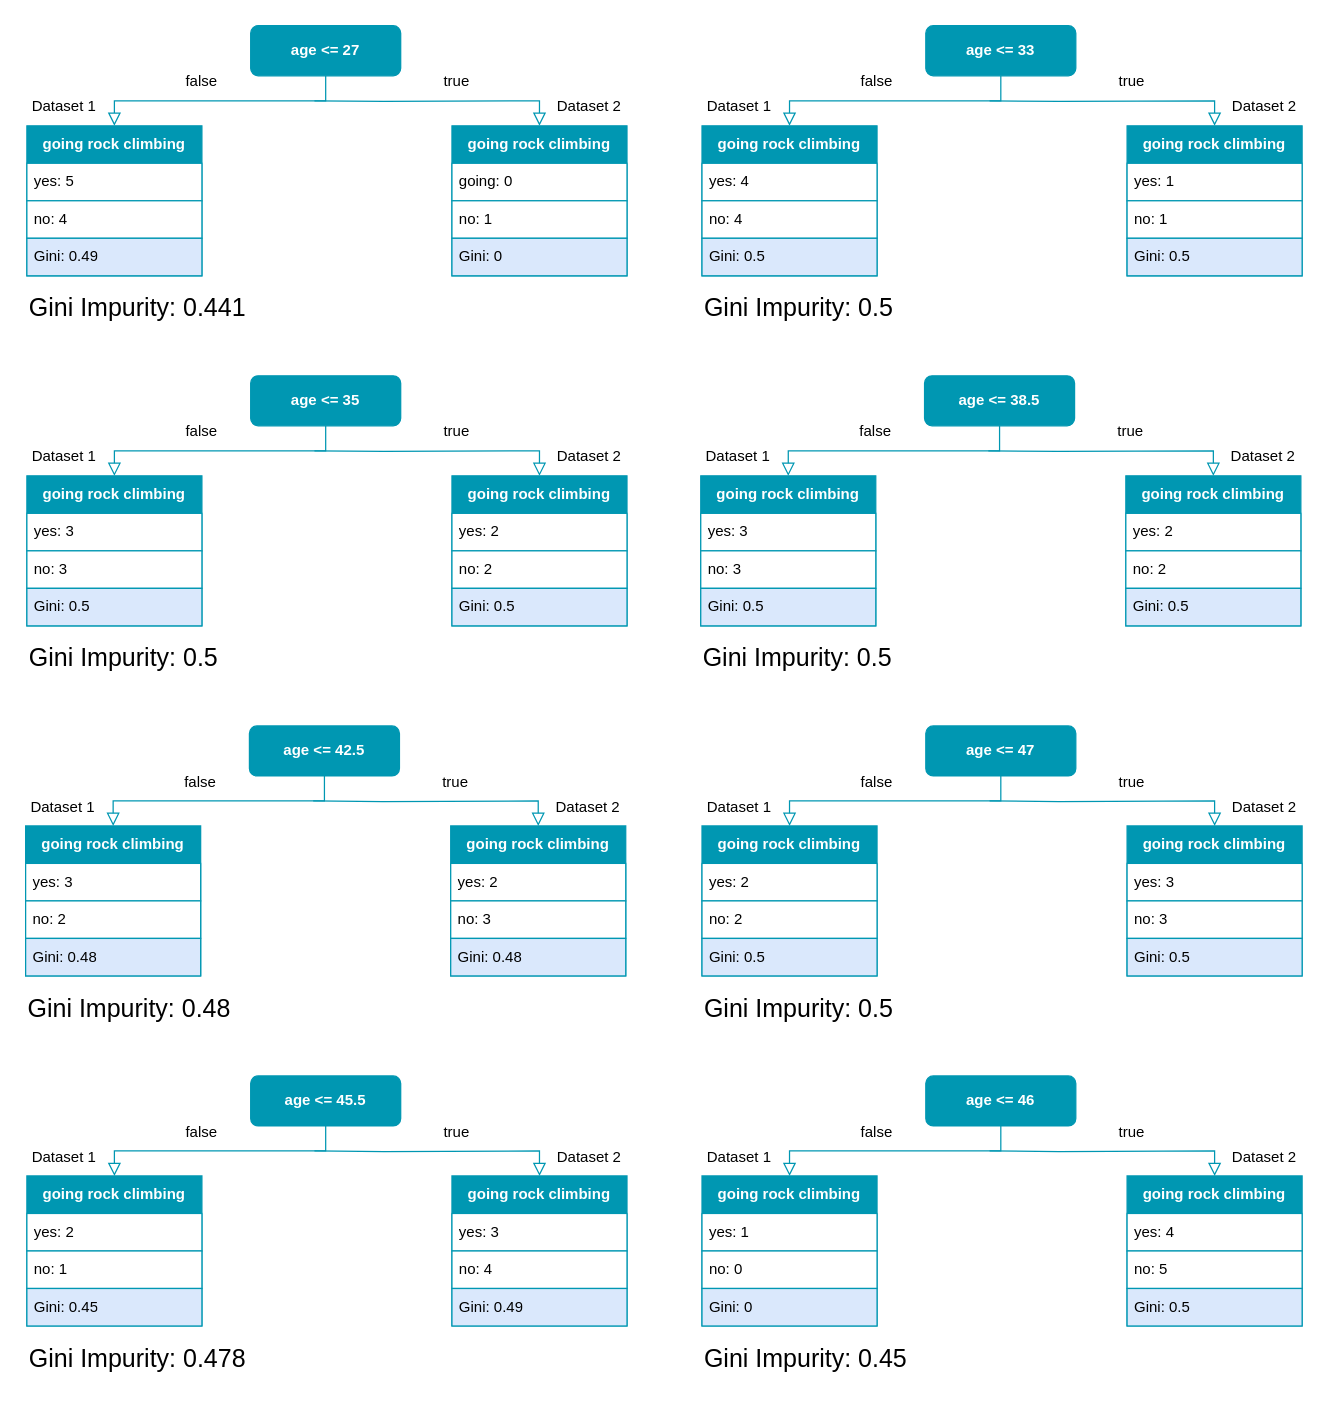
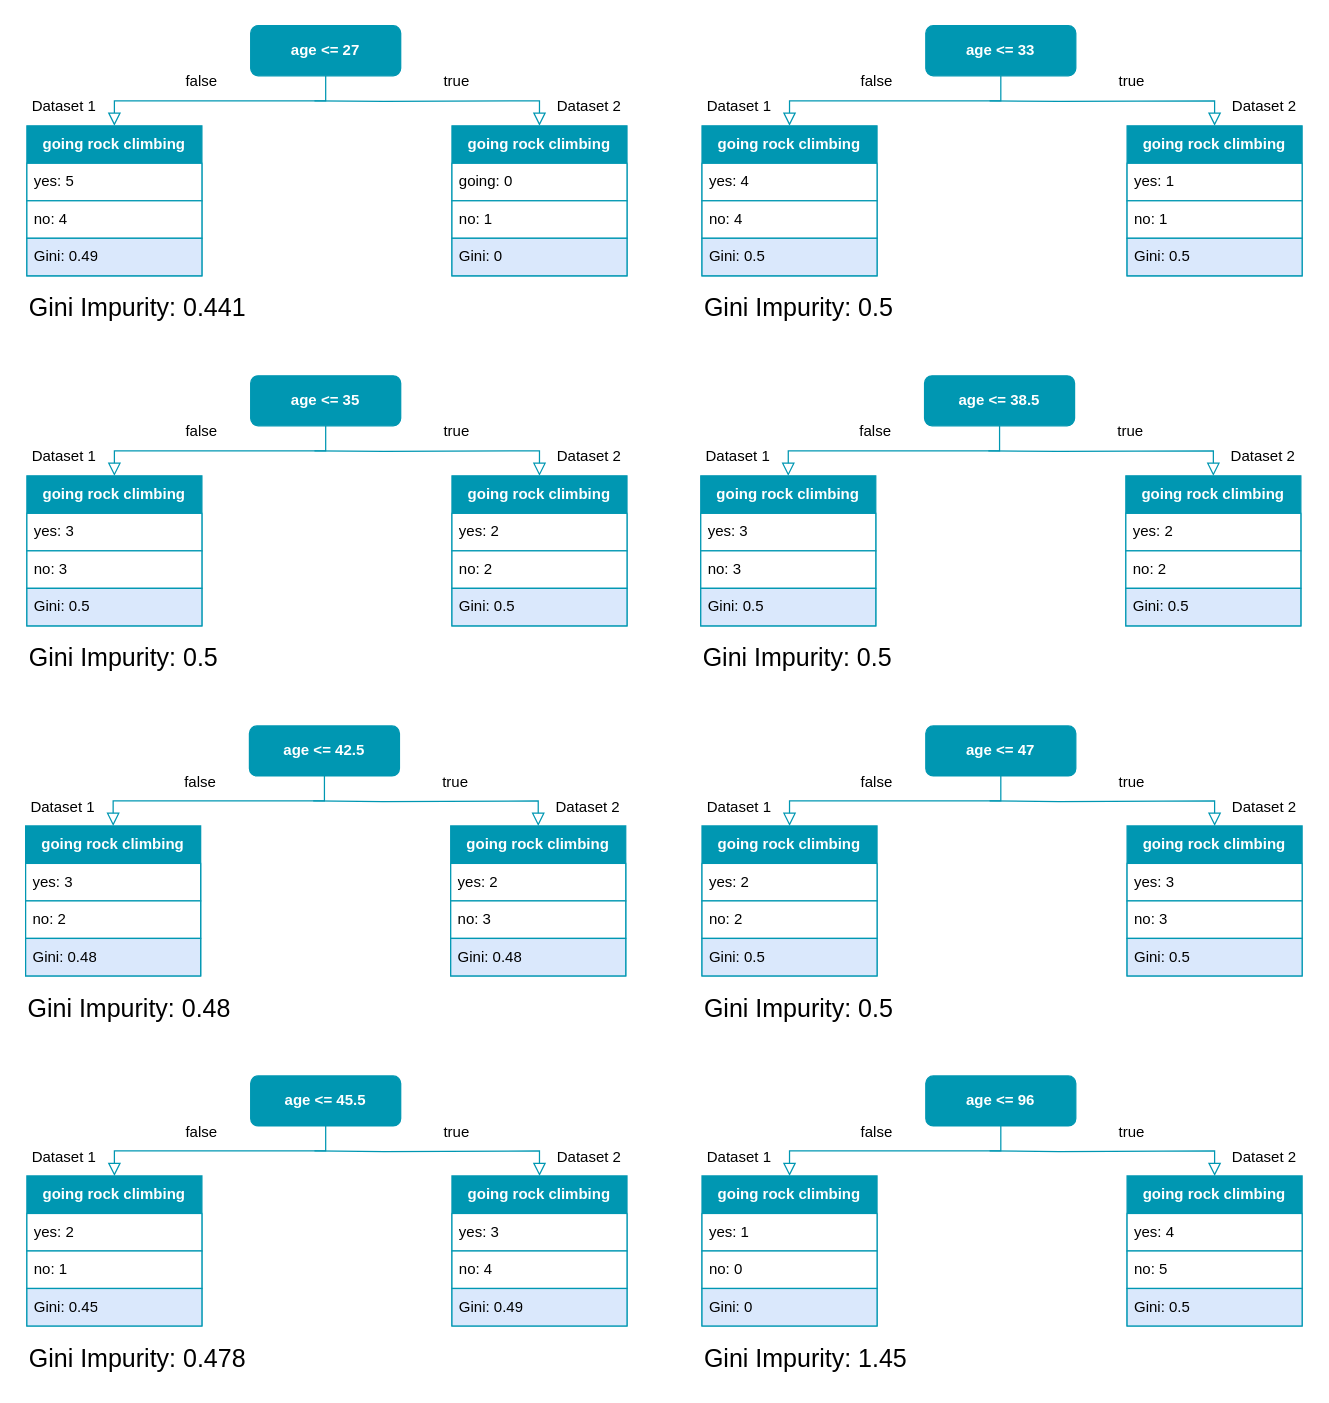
(1001, 1101) -> (1001, 1101)
(815, 1357) -> (815, 1357)
